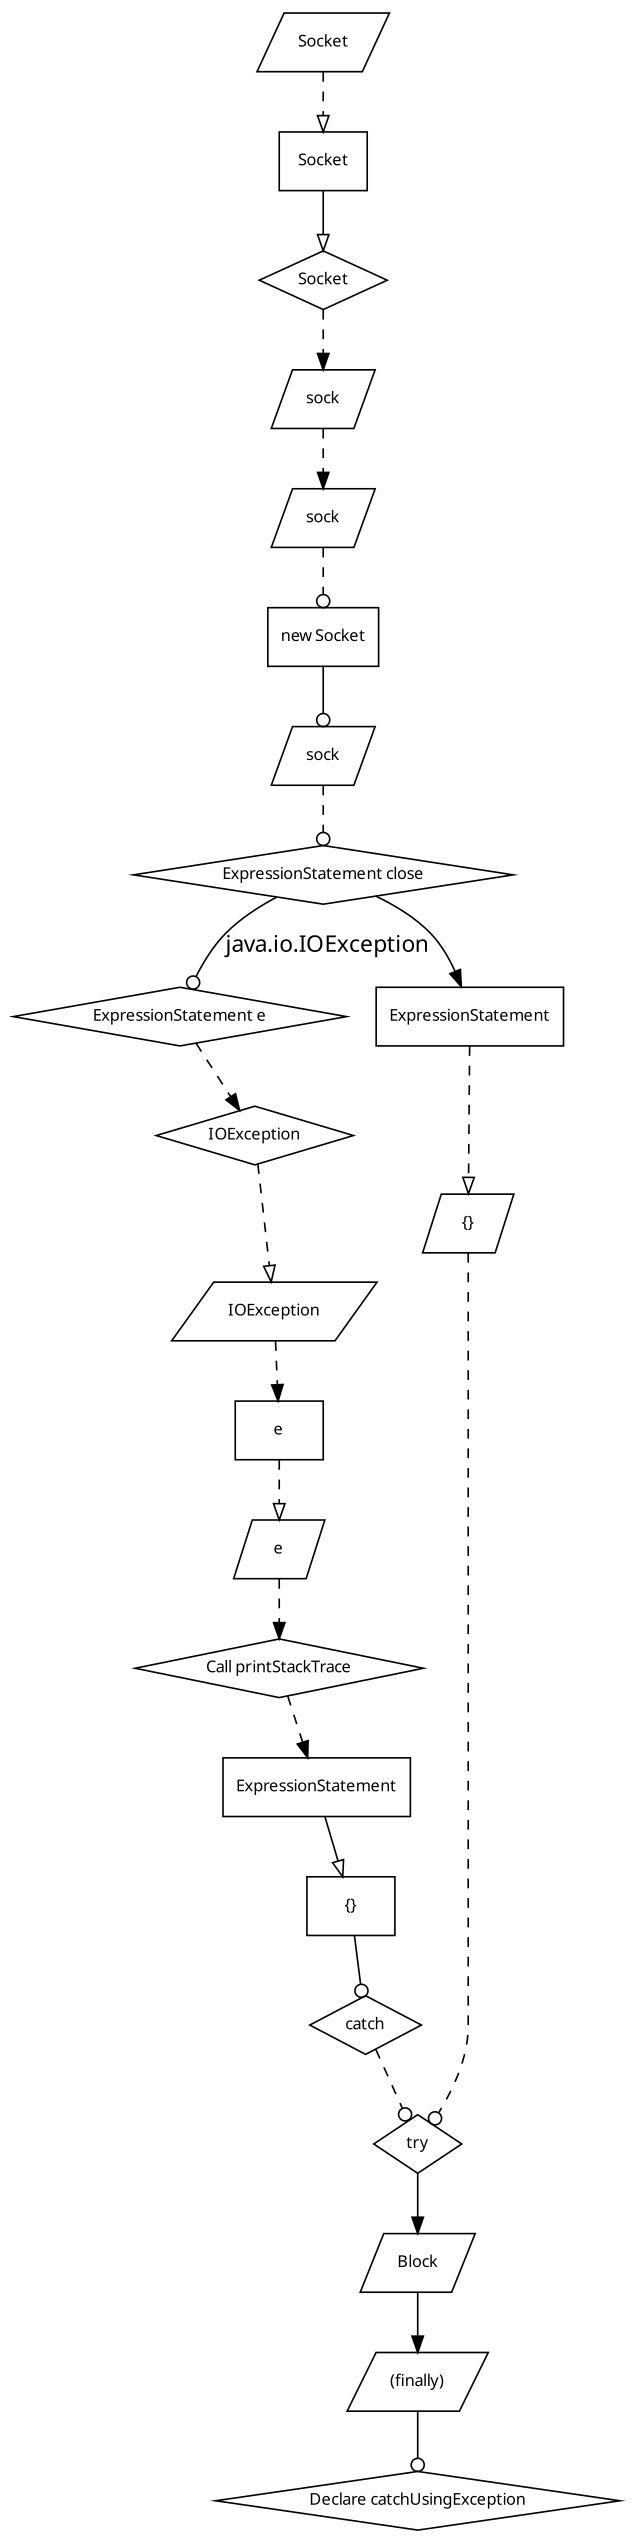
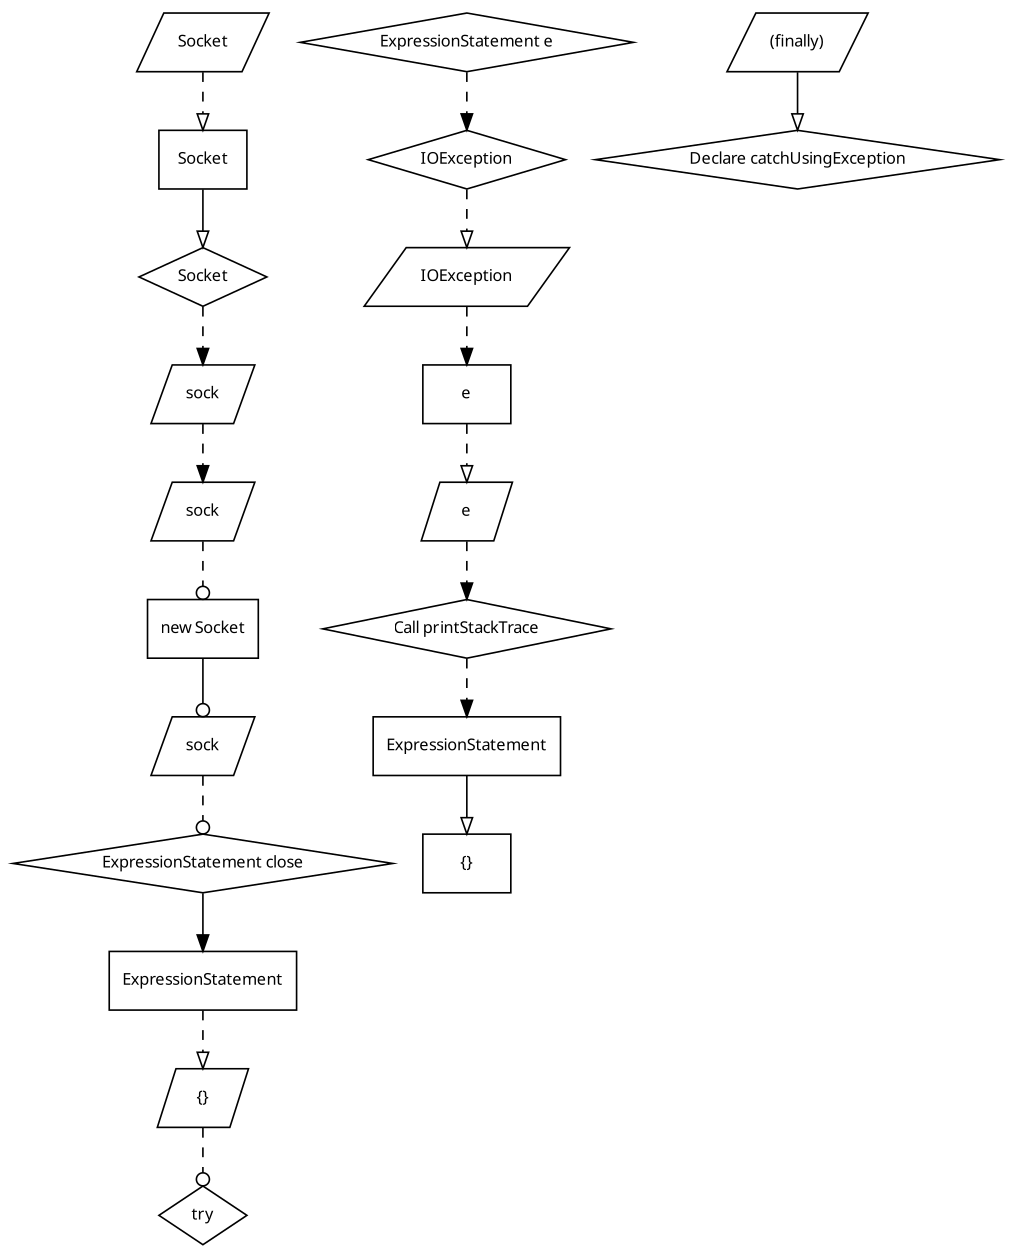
(229, 930) -> none
(366, 2025) -> none
(418, 2263) -> none
(418, 2435) -> (798, 93)
